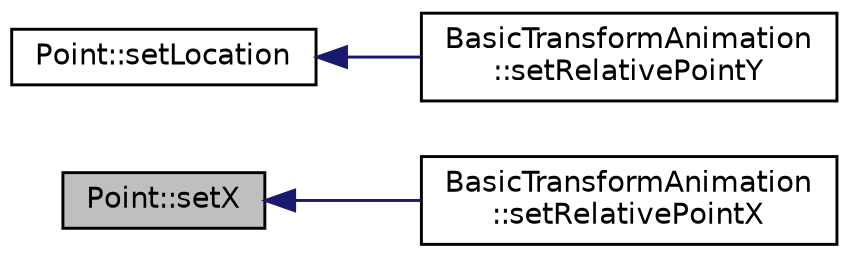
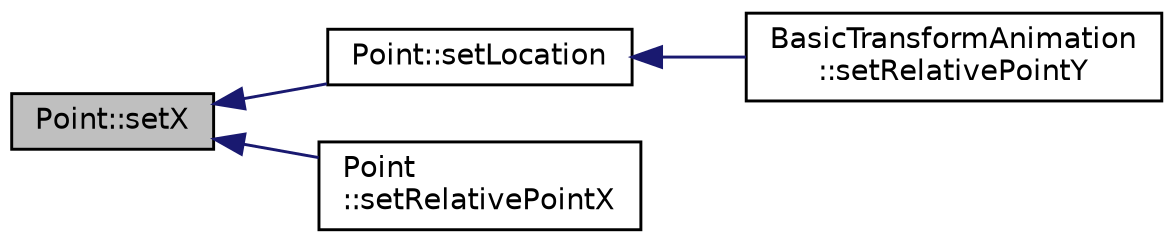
none -> (285, 91)
(629, 200) -> (480, 186)
